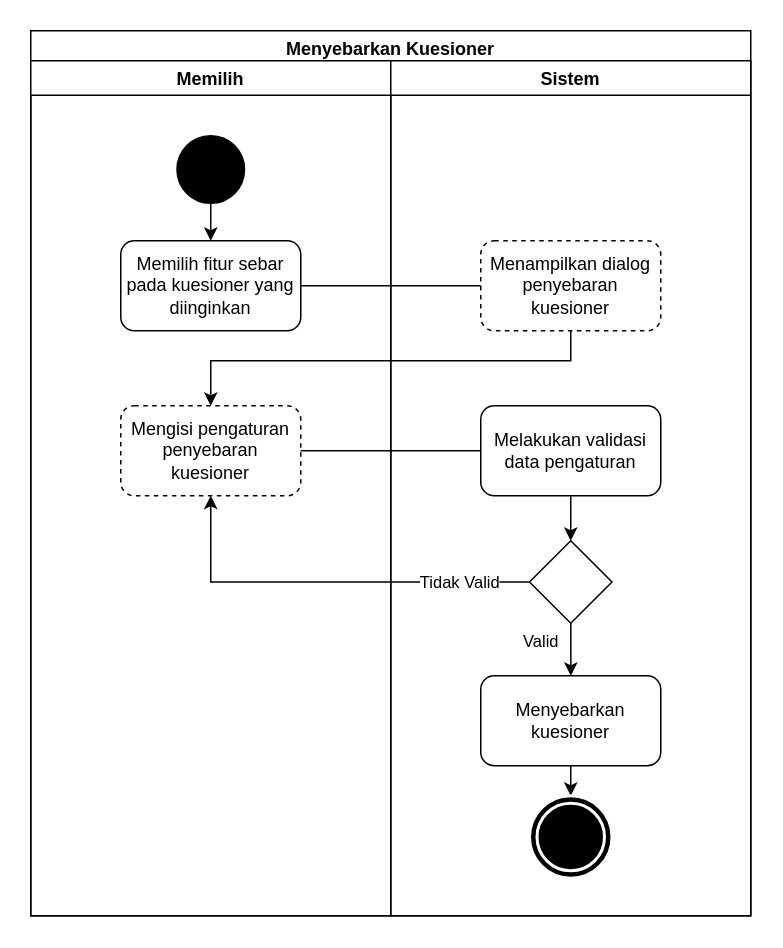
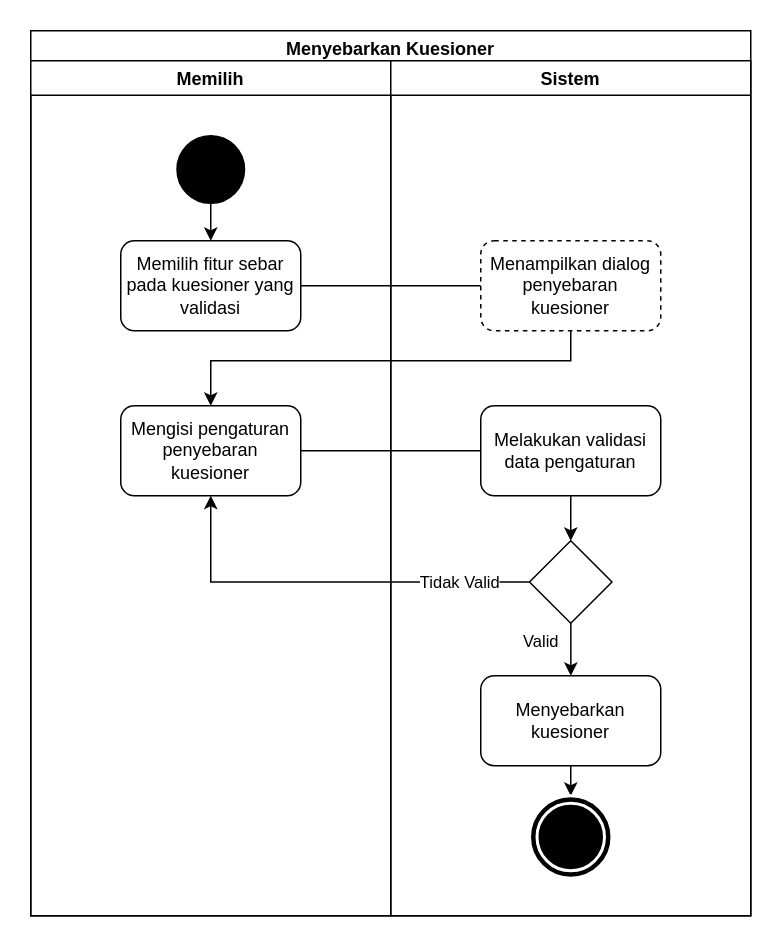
(211, 286) -> (211, 286)
(211, 451) -> (211, 451)
